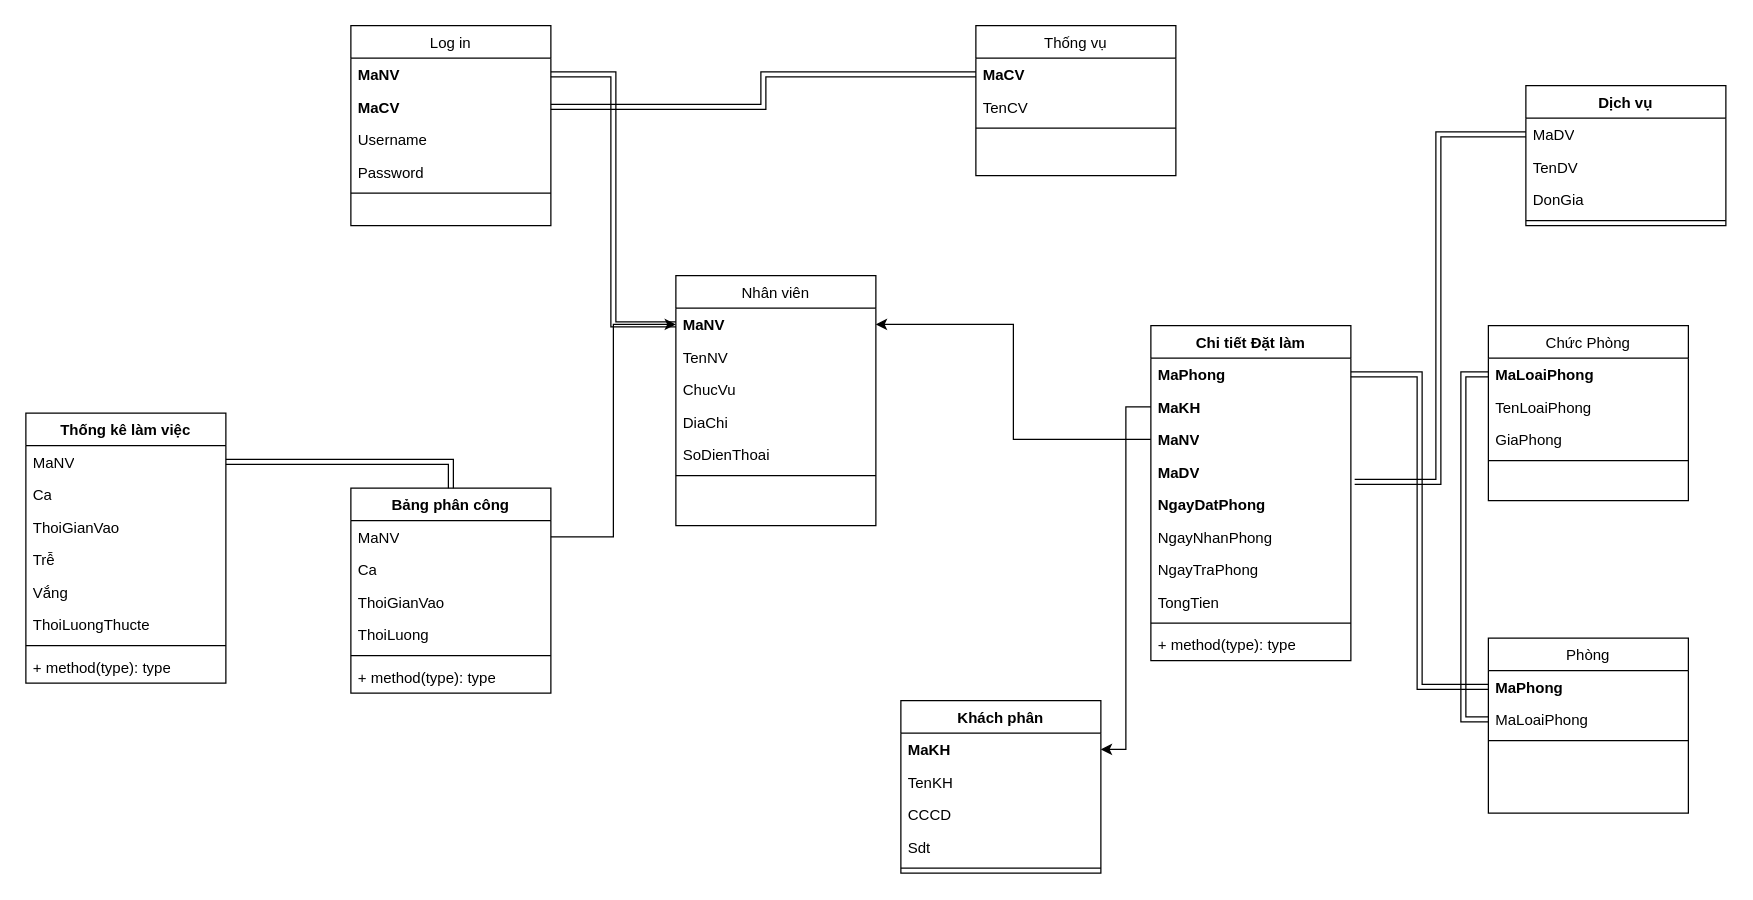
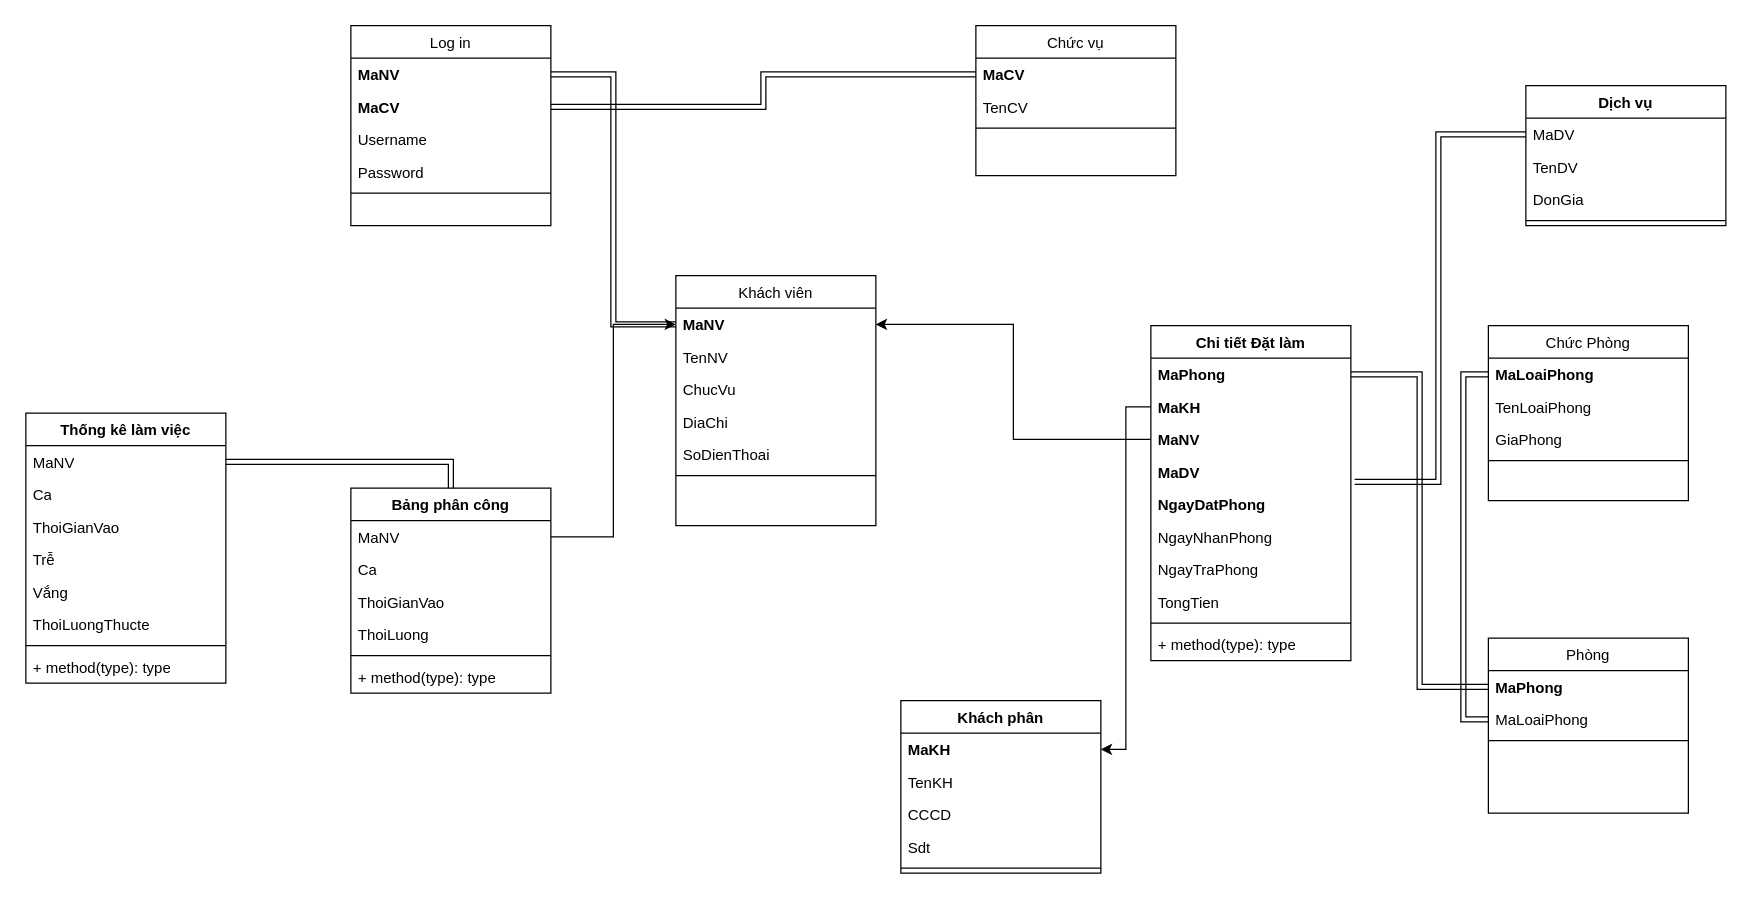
(1075, 43) -> (1075, 43)
(775, 293) -> (775, 293)
